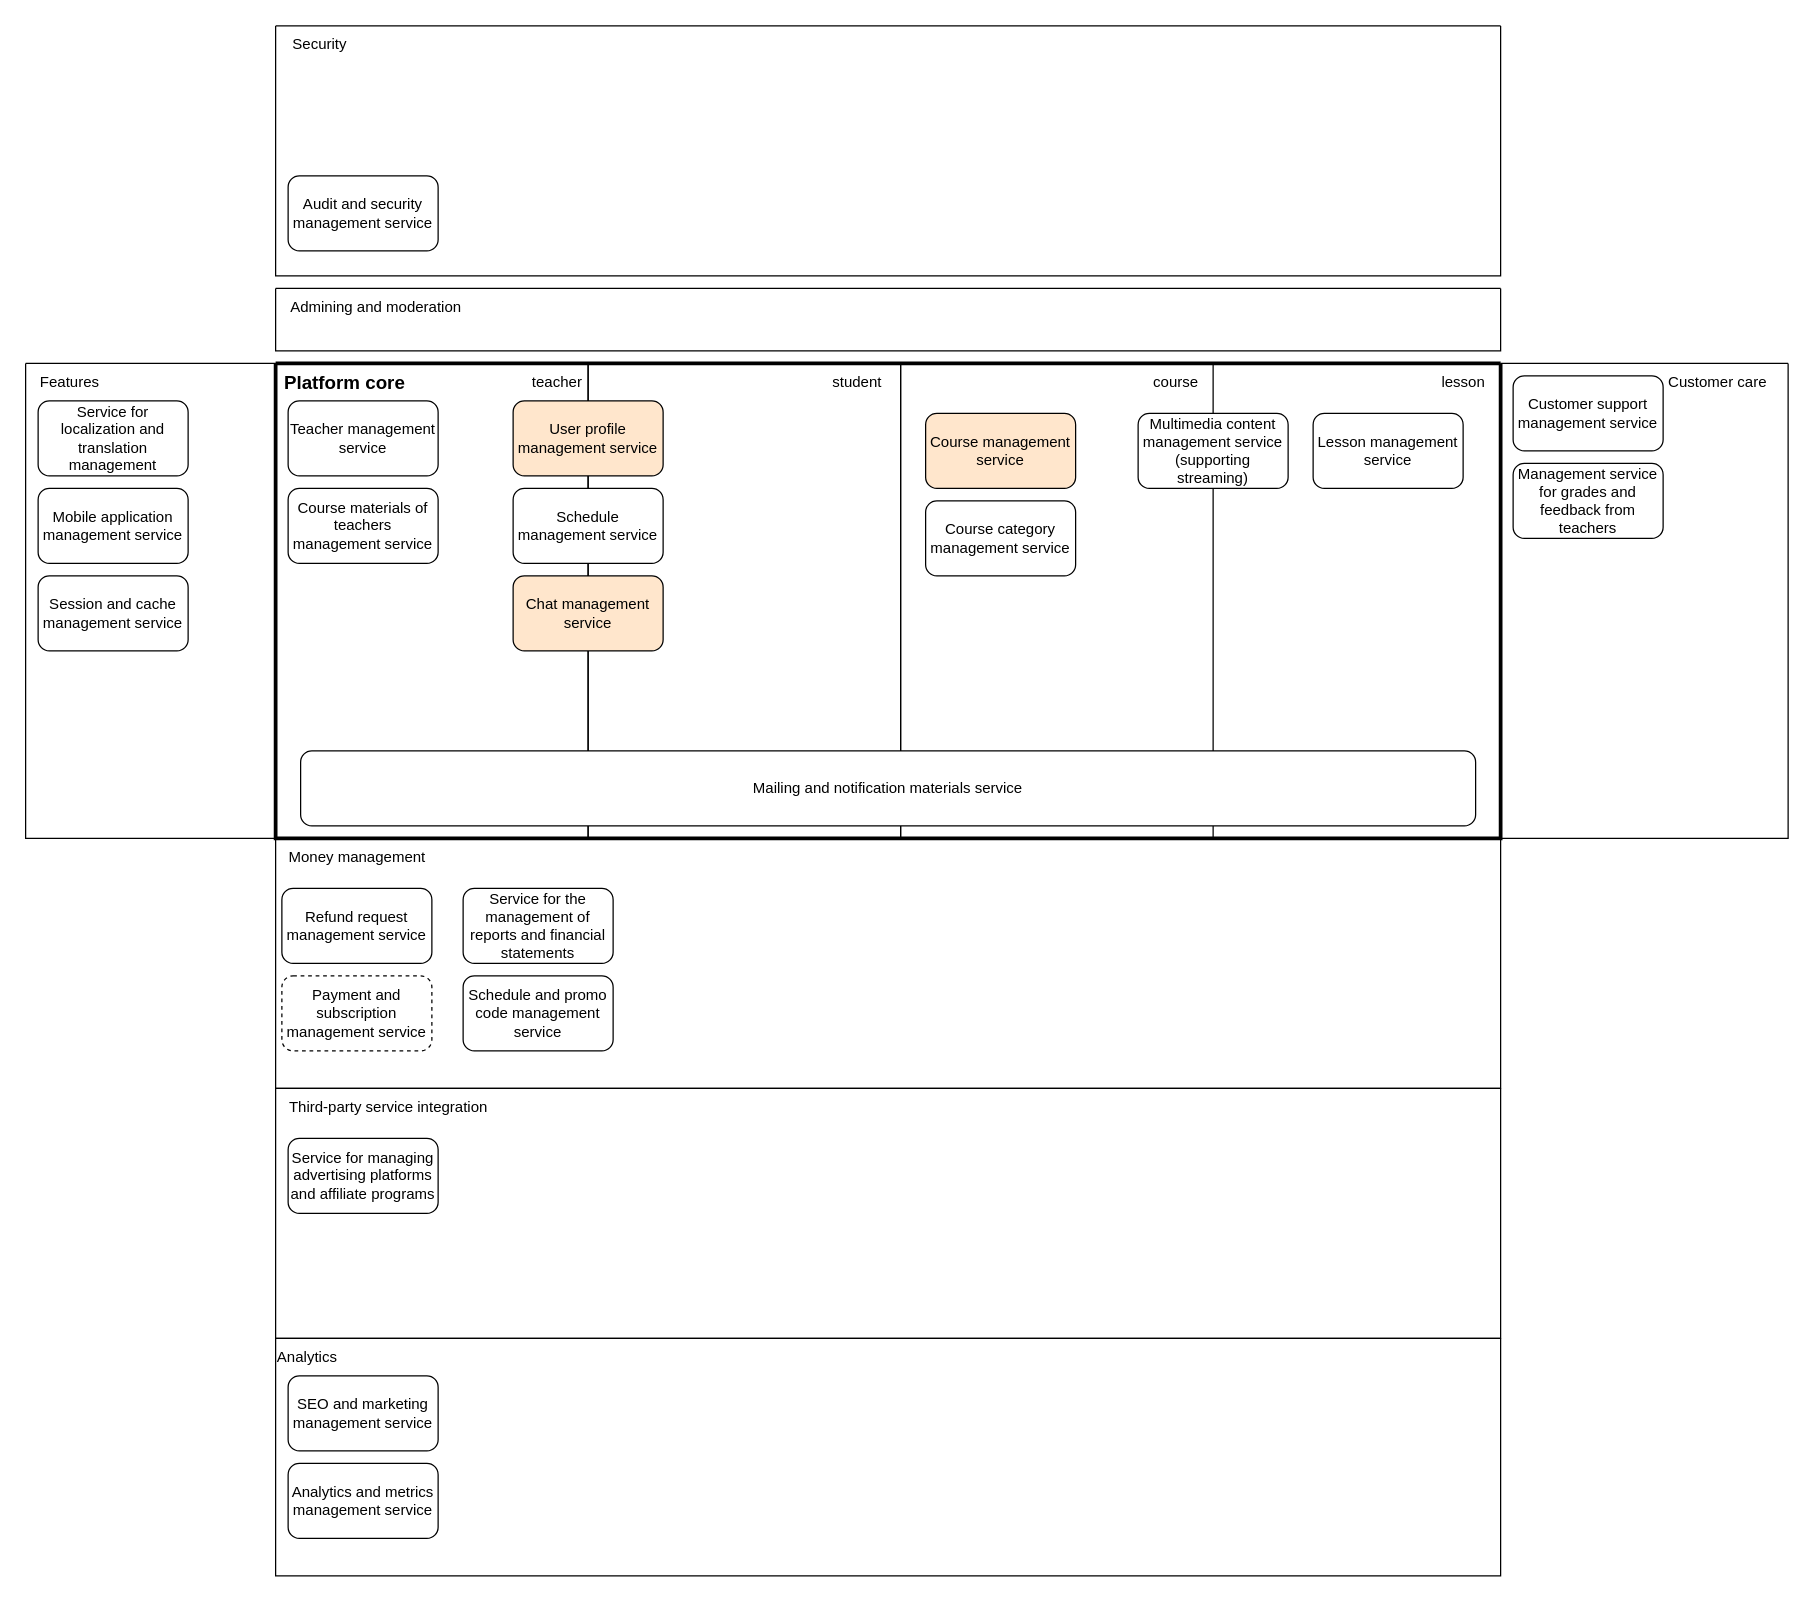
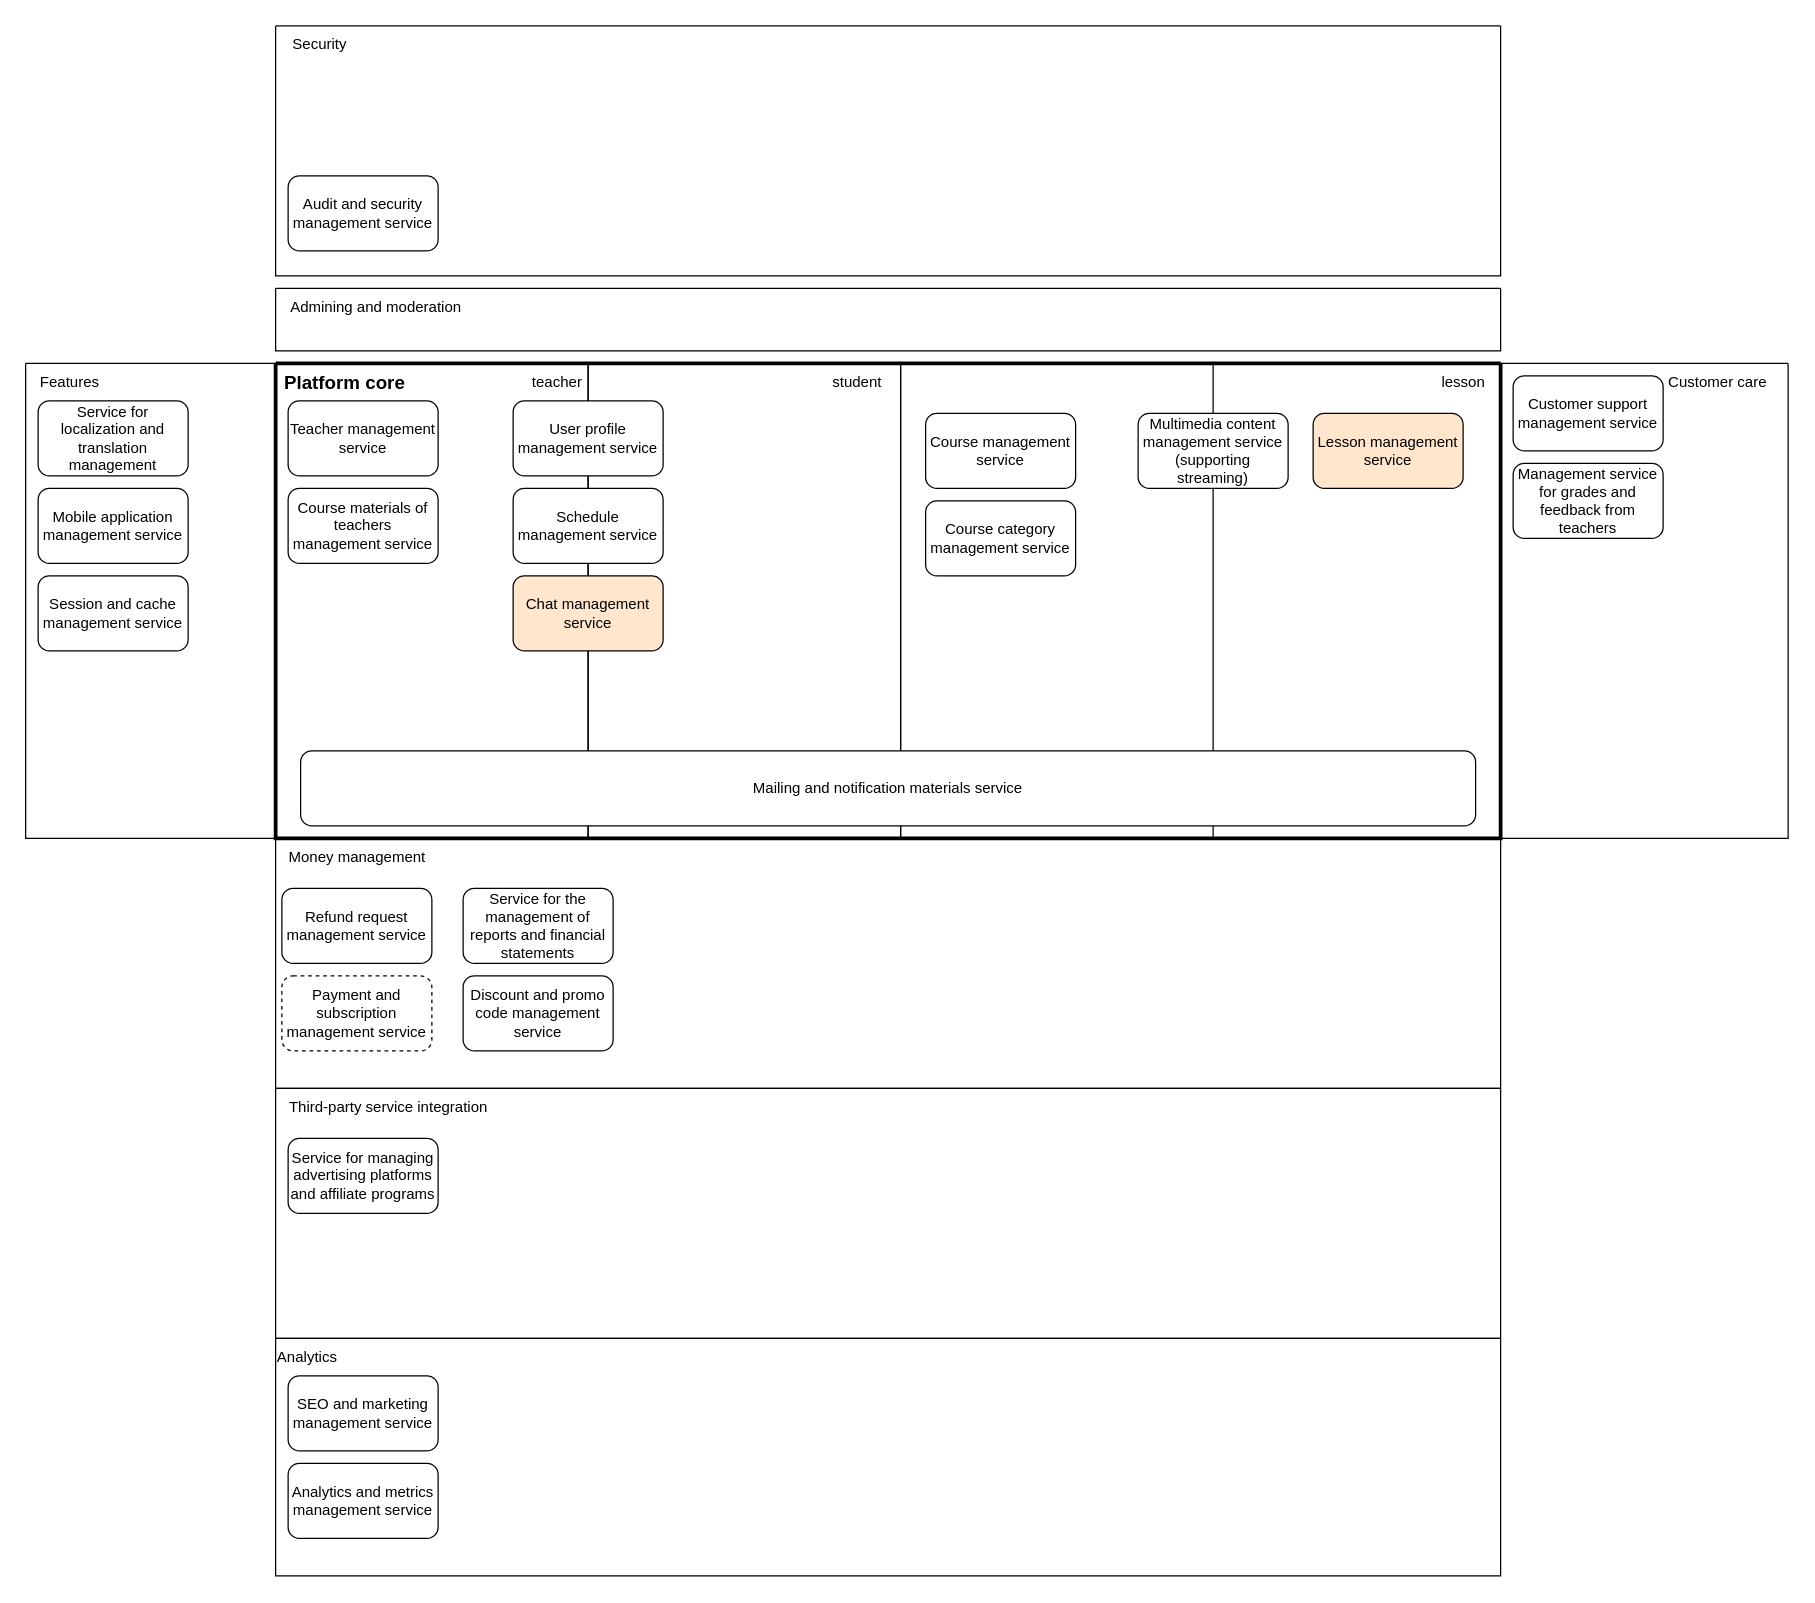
(1176, 382) -> none
(588, 438) -> (588, 438)
(1001, 451) -> (1001, 451)
(1388, 451) -> (1388, 451)
(538, 1013) -> (538, 1013)
